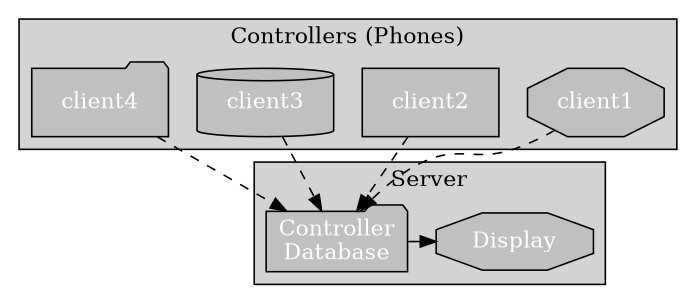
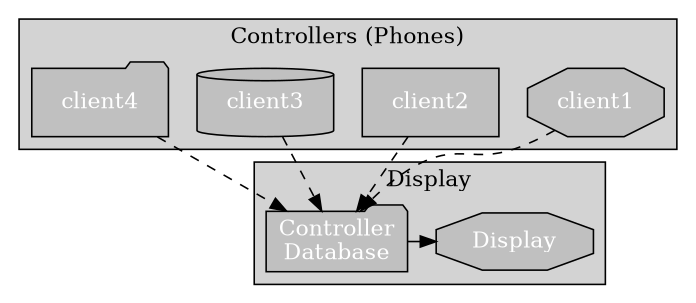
(430, 180) -> (430, 180)
